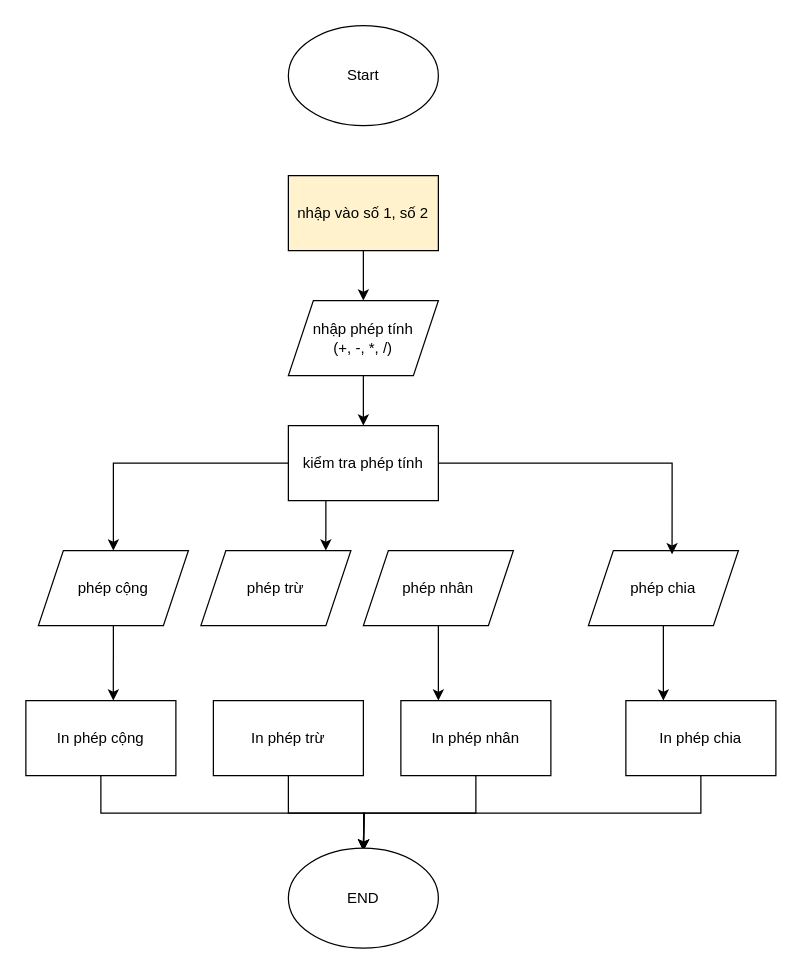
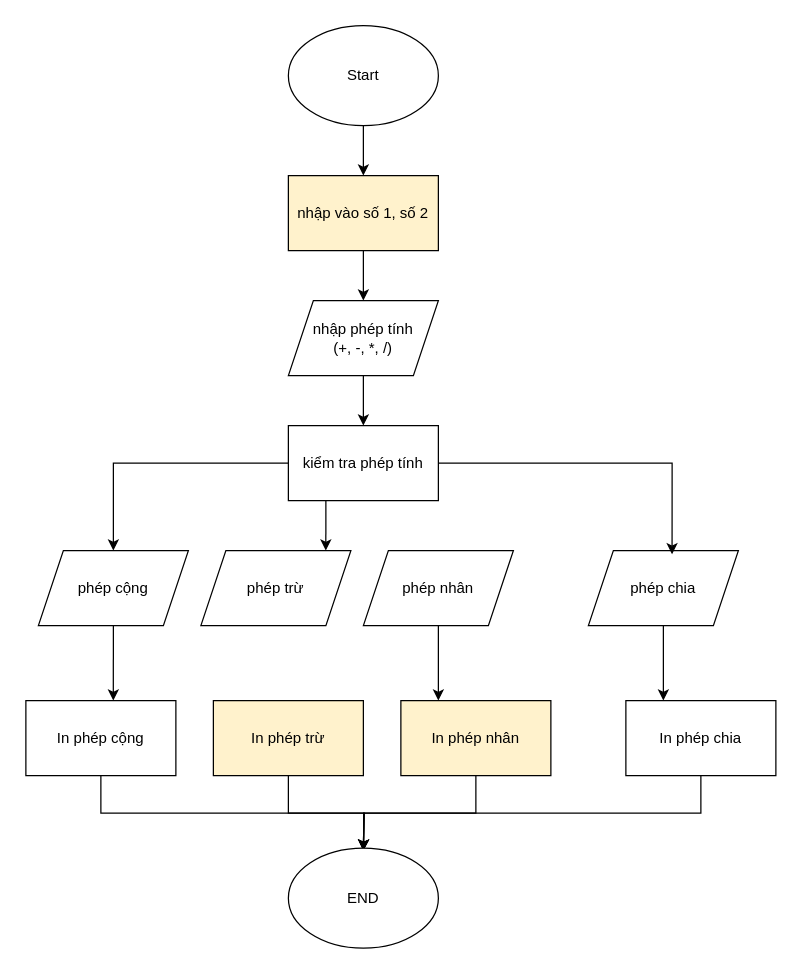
none -> (363, 147)
(288, 738) -> (288, 738)
(476, 738) -> (476, 738)
